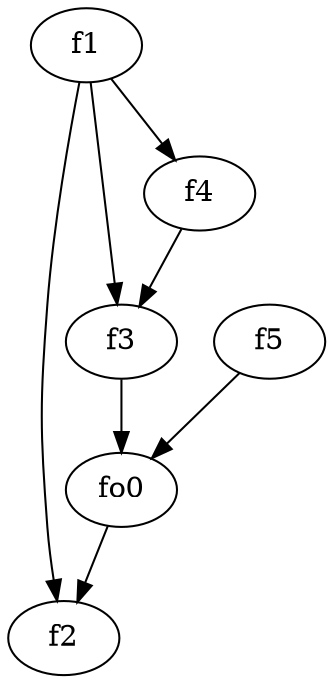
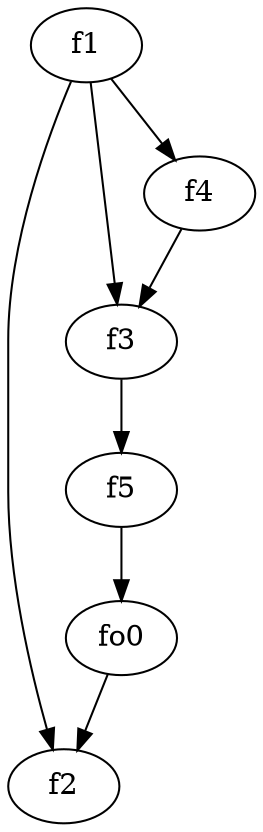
(121, 406) -> (121, 406)
